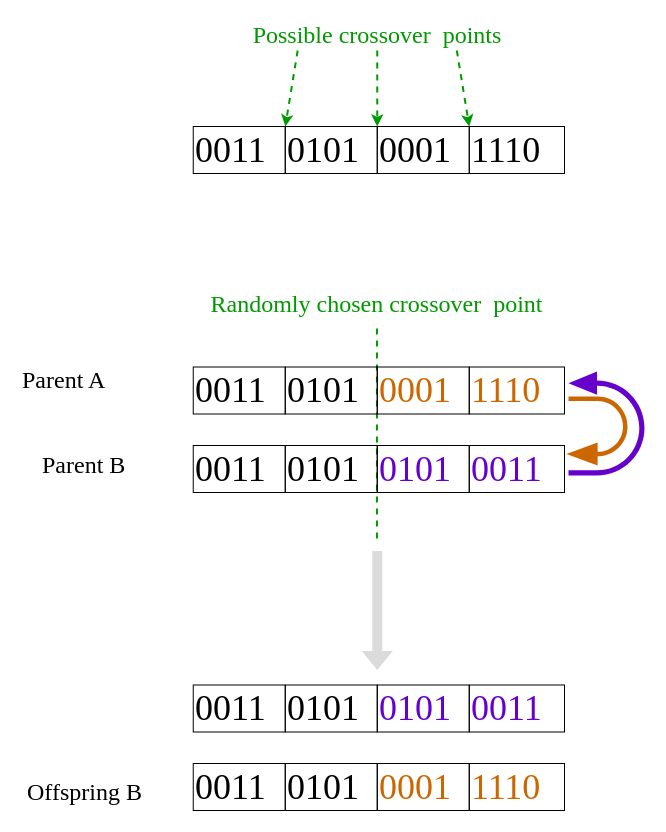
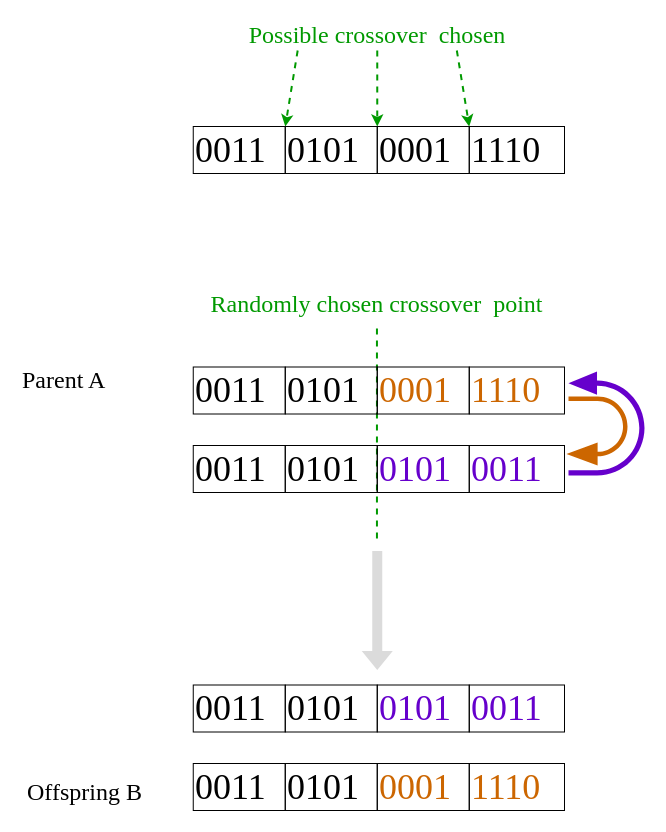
(378, 36) -> (378, 36)
(100, 466) -> none
